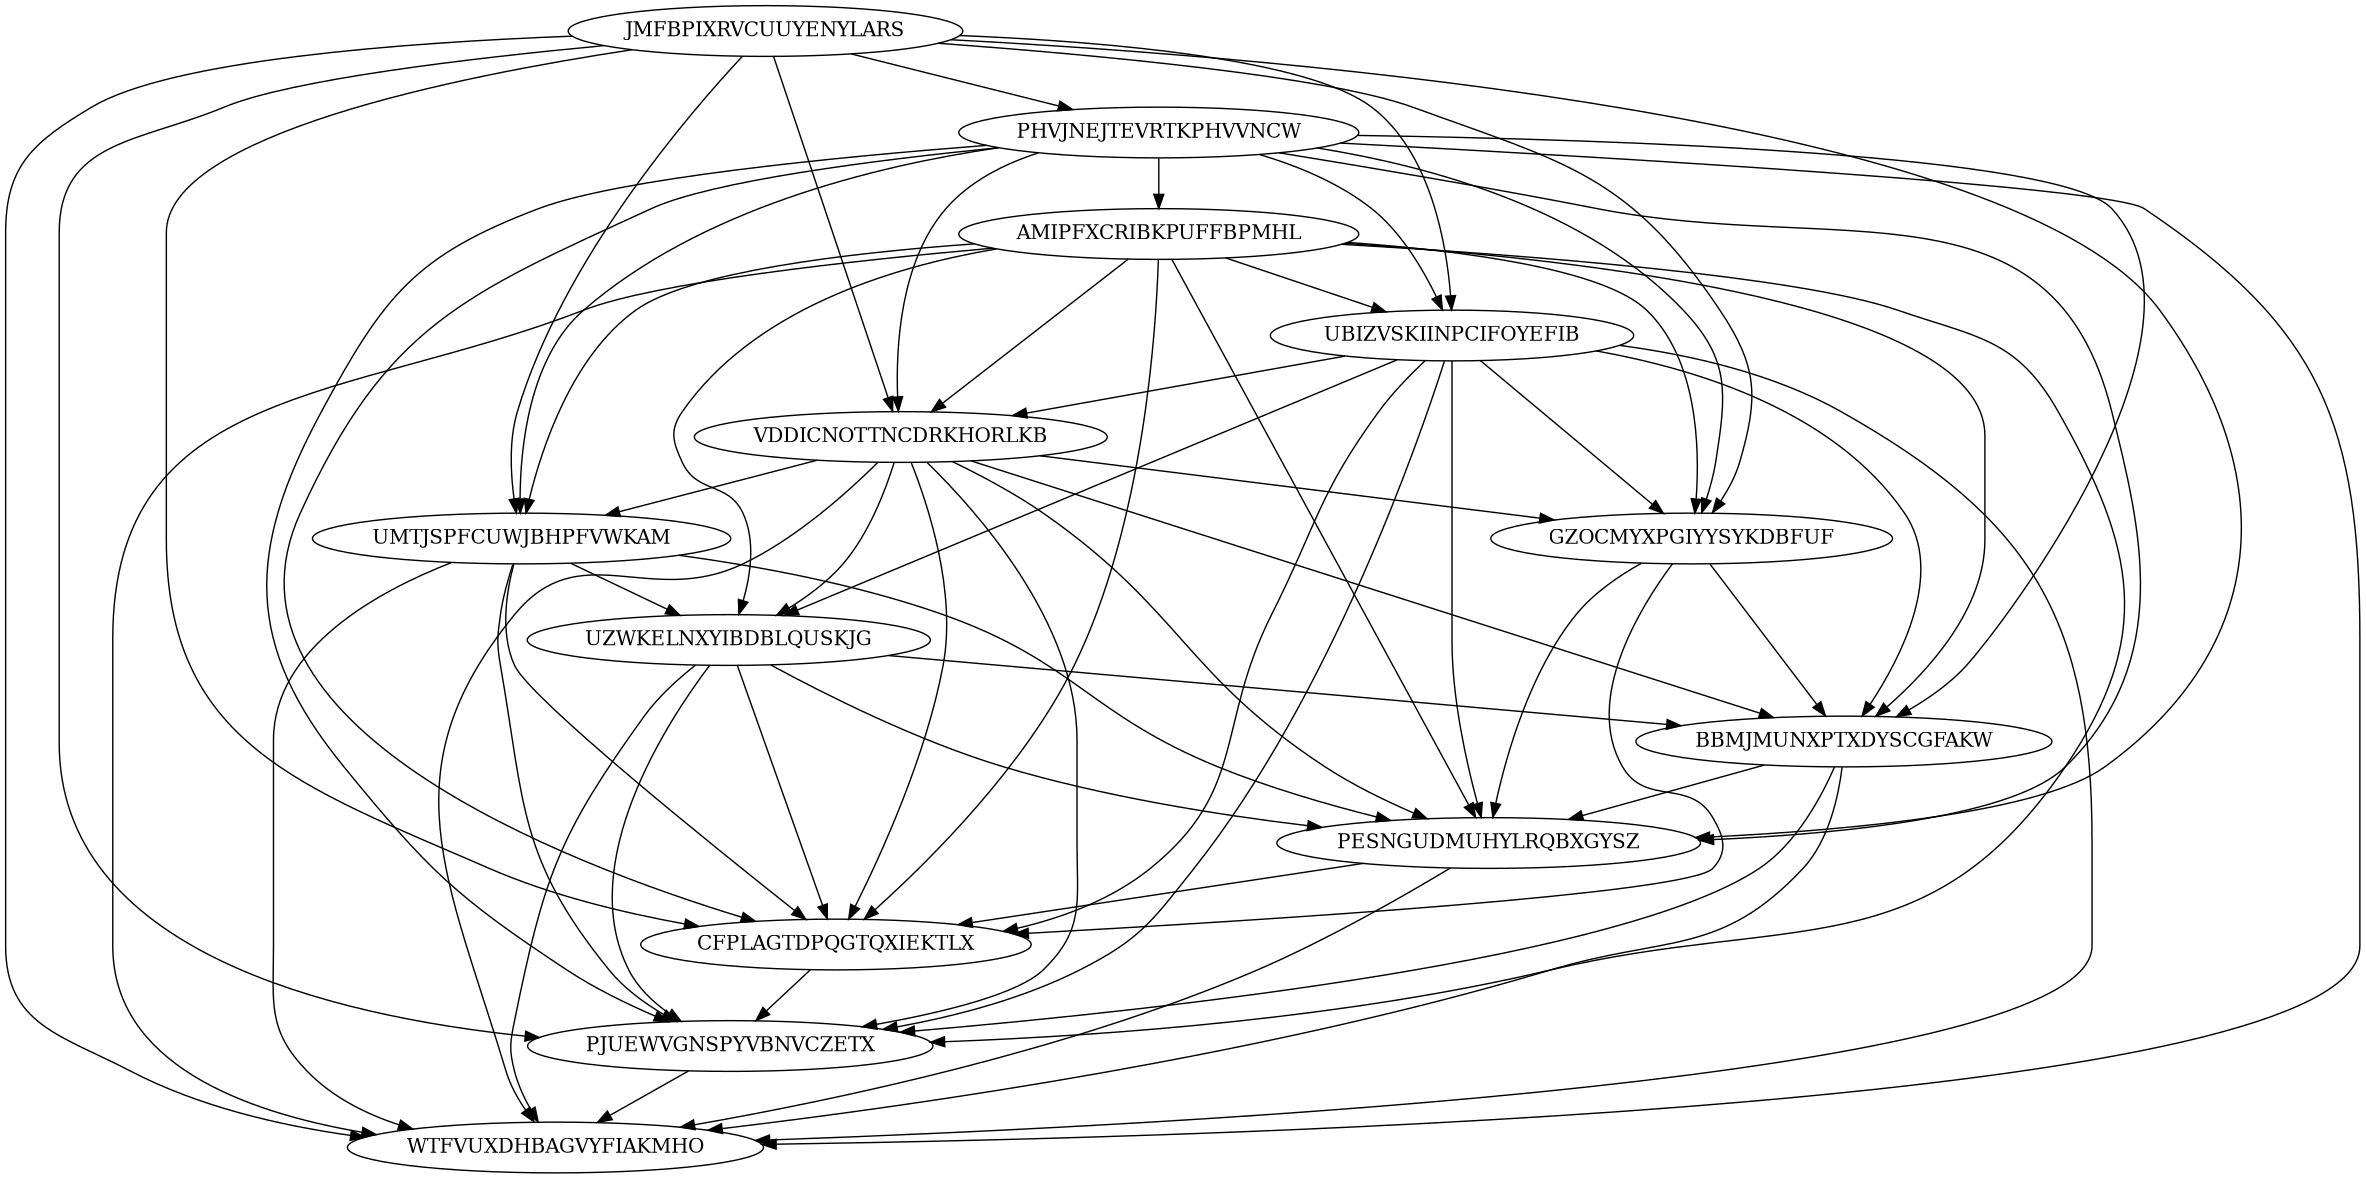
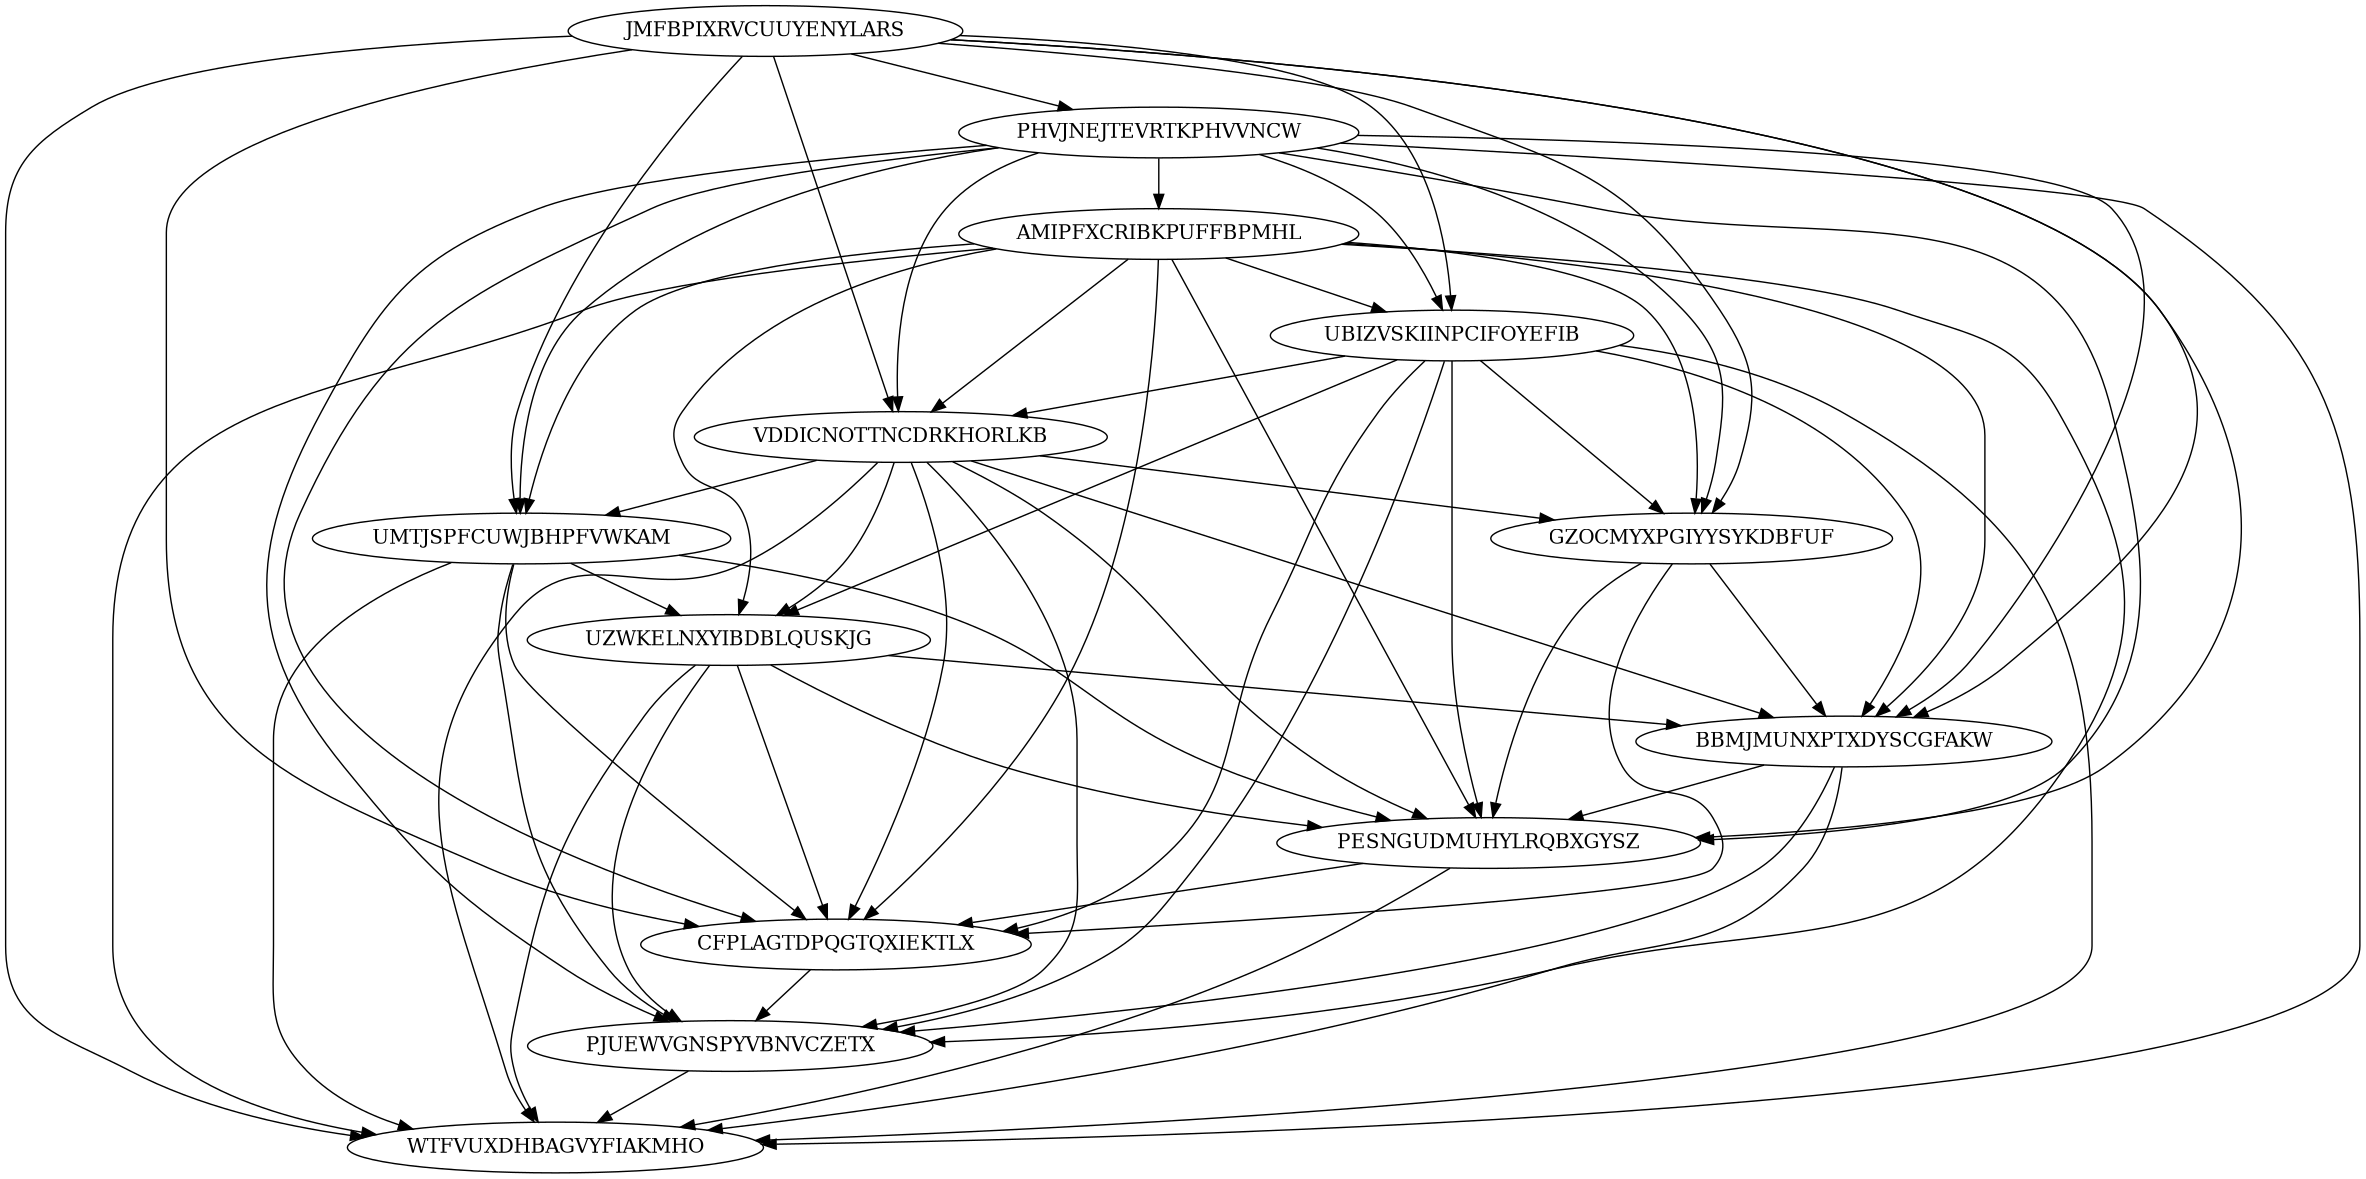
(59, 483) -> (2193, 384)
